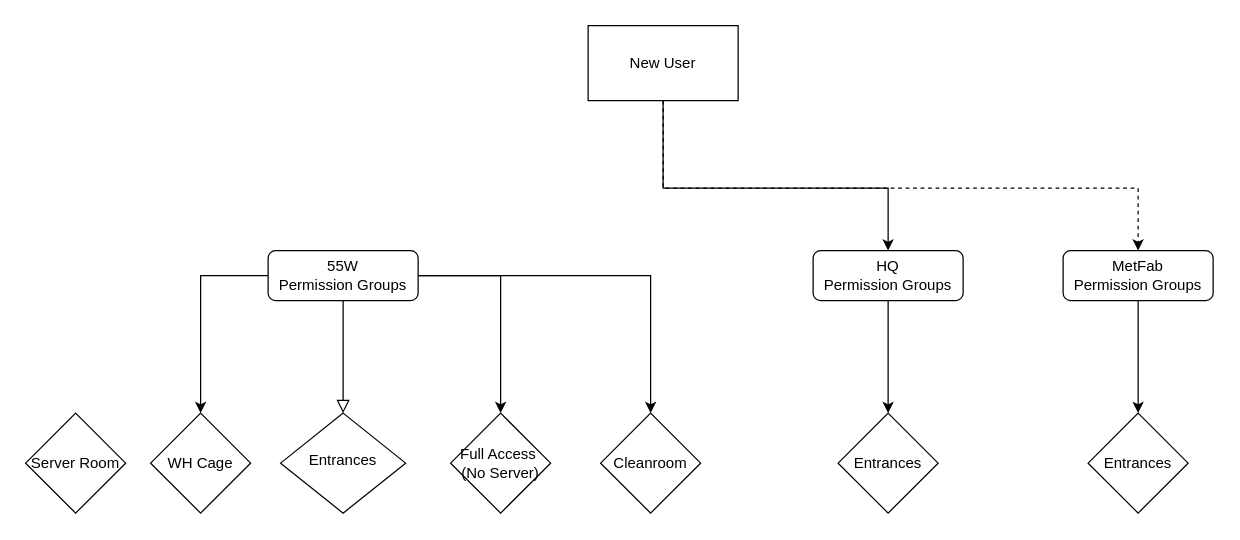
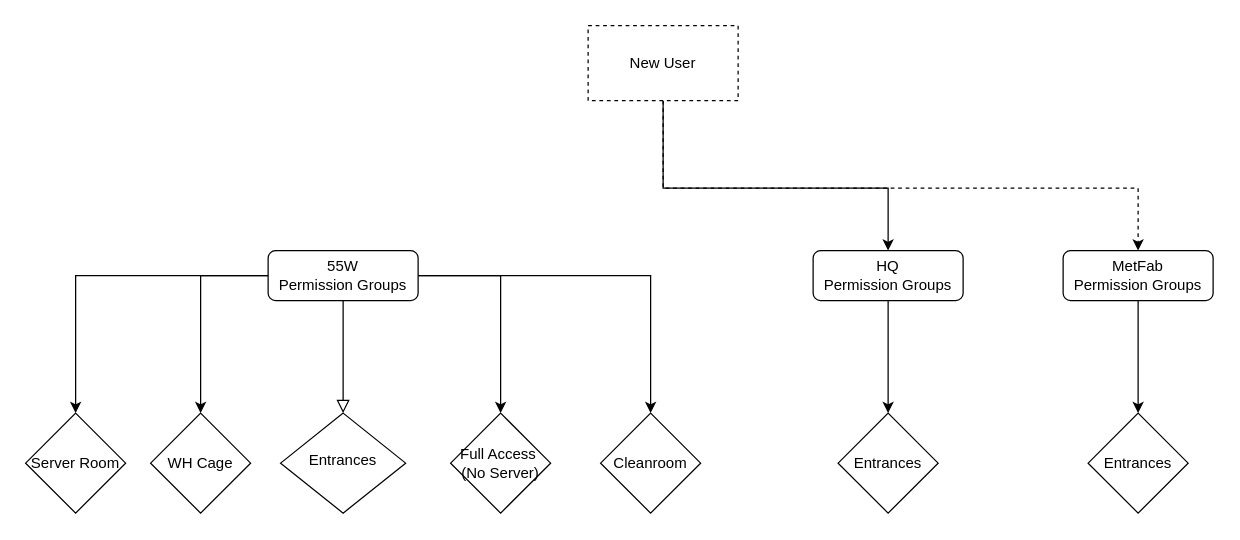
(663, 63) -> (663, 63)
none -> (76, 279)
